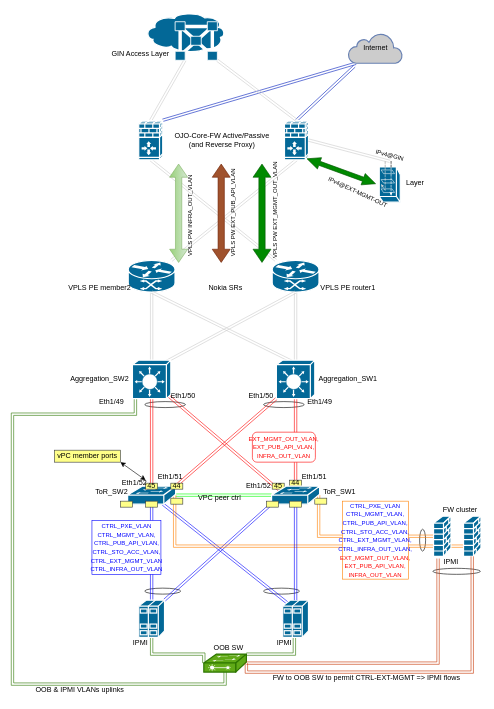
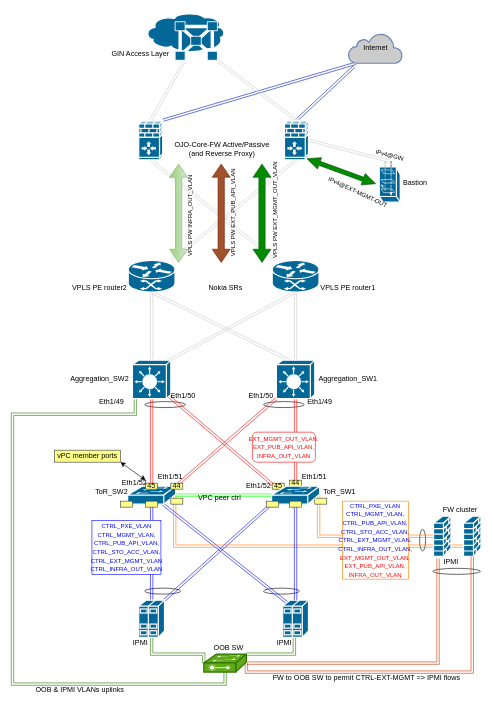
(221, 140) -> (221, 149)
(415, 183) -> (415, 183)
(100, 288) -> (100, 288)
